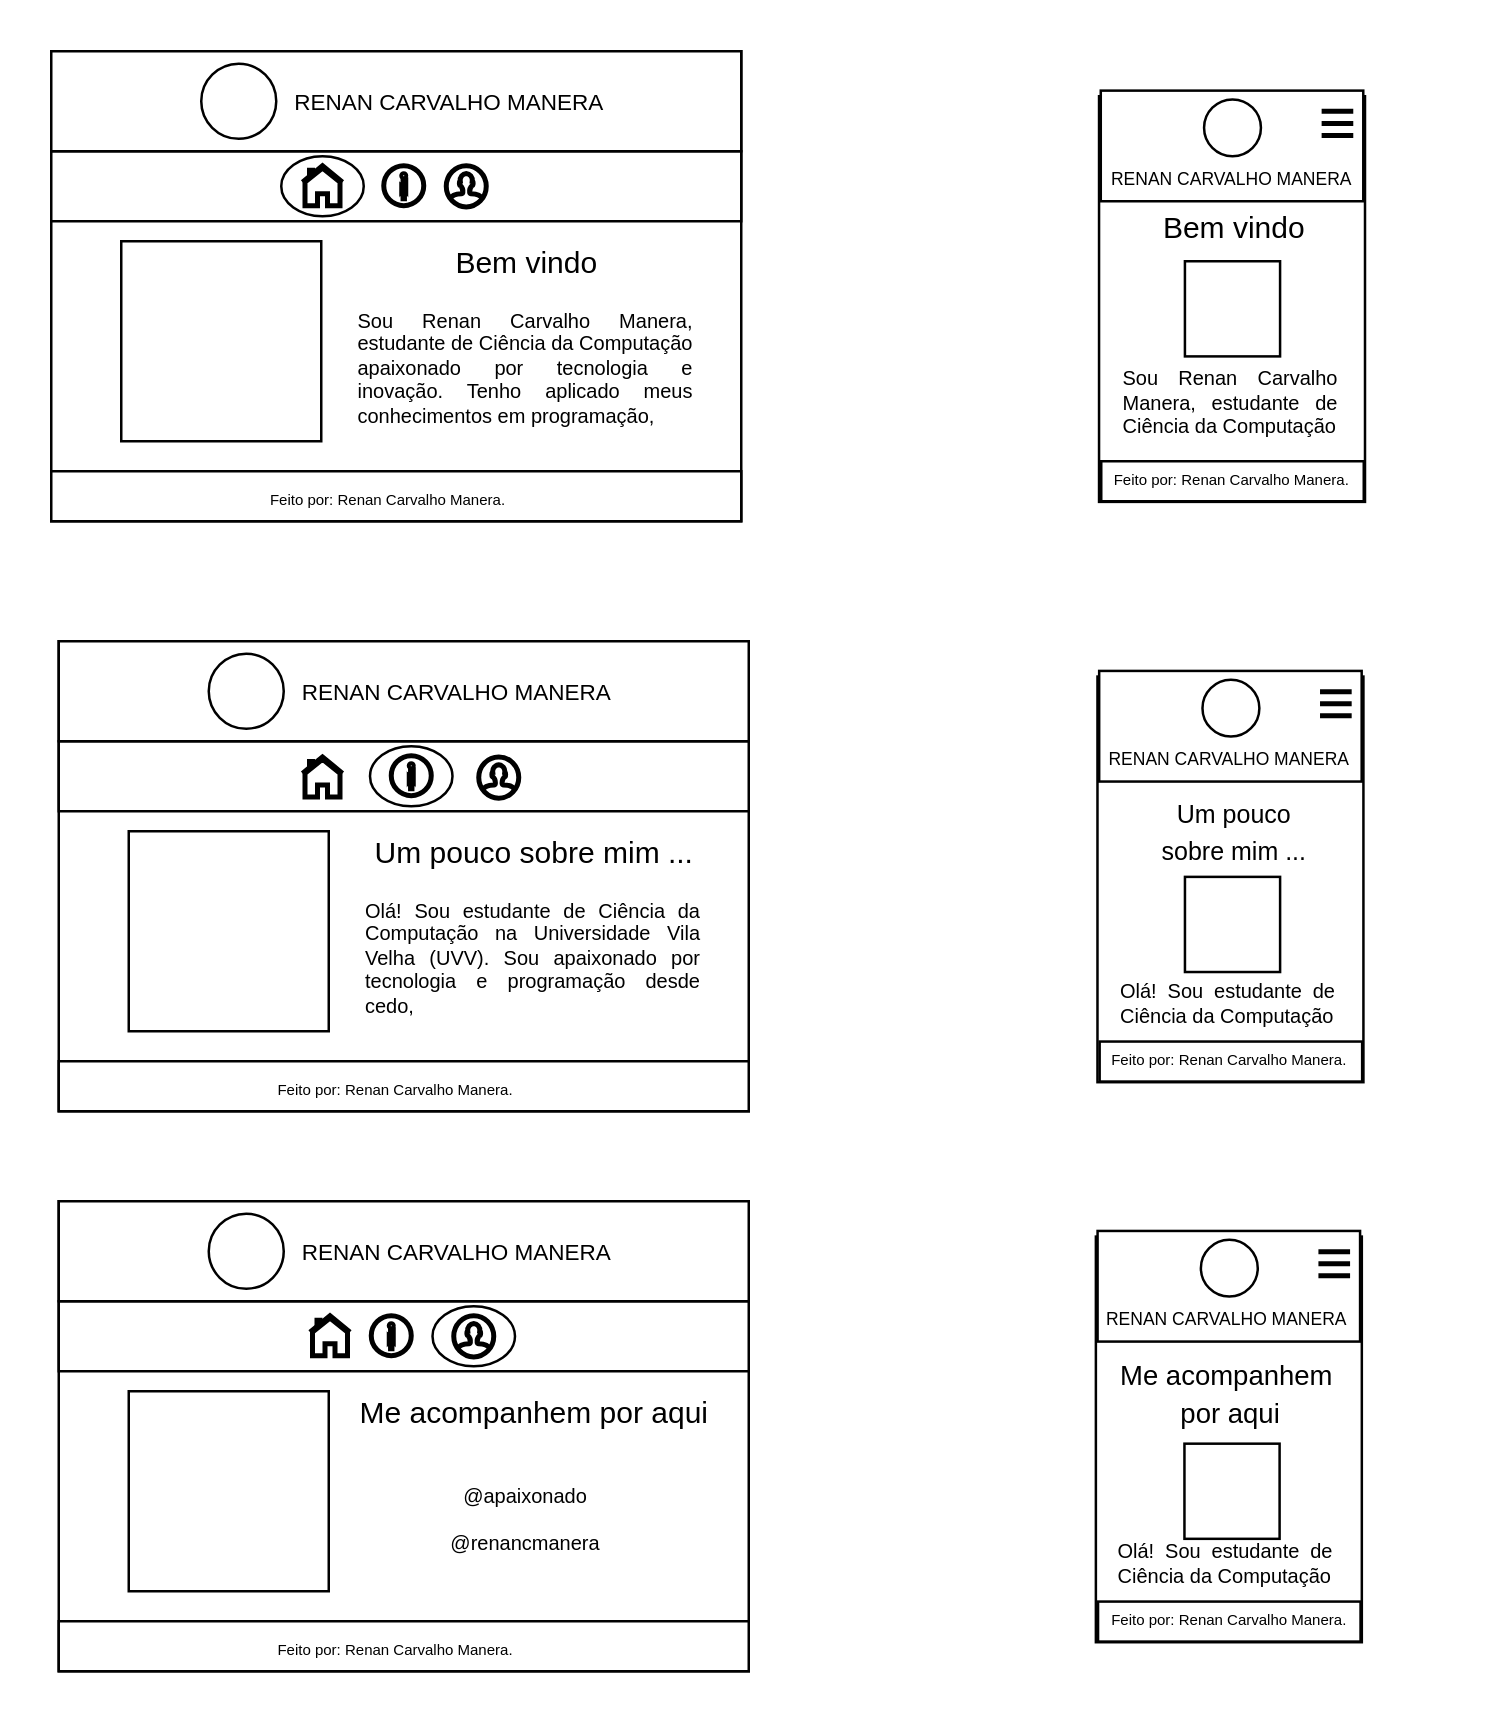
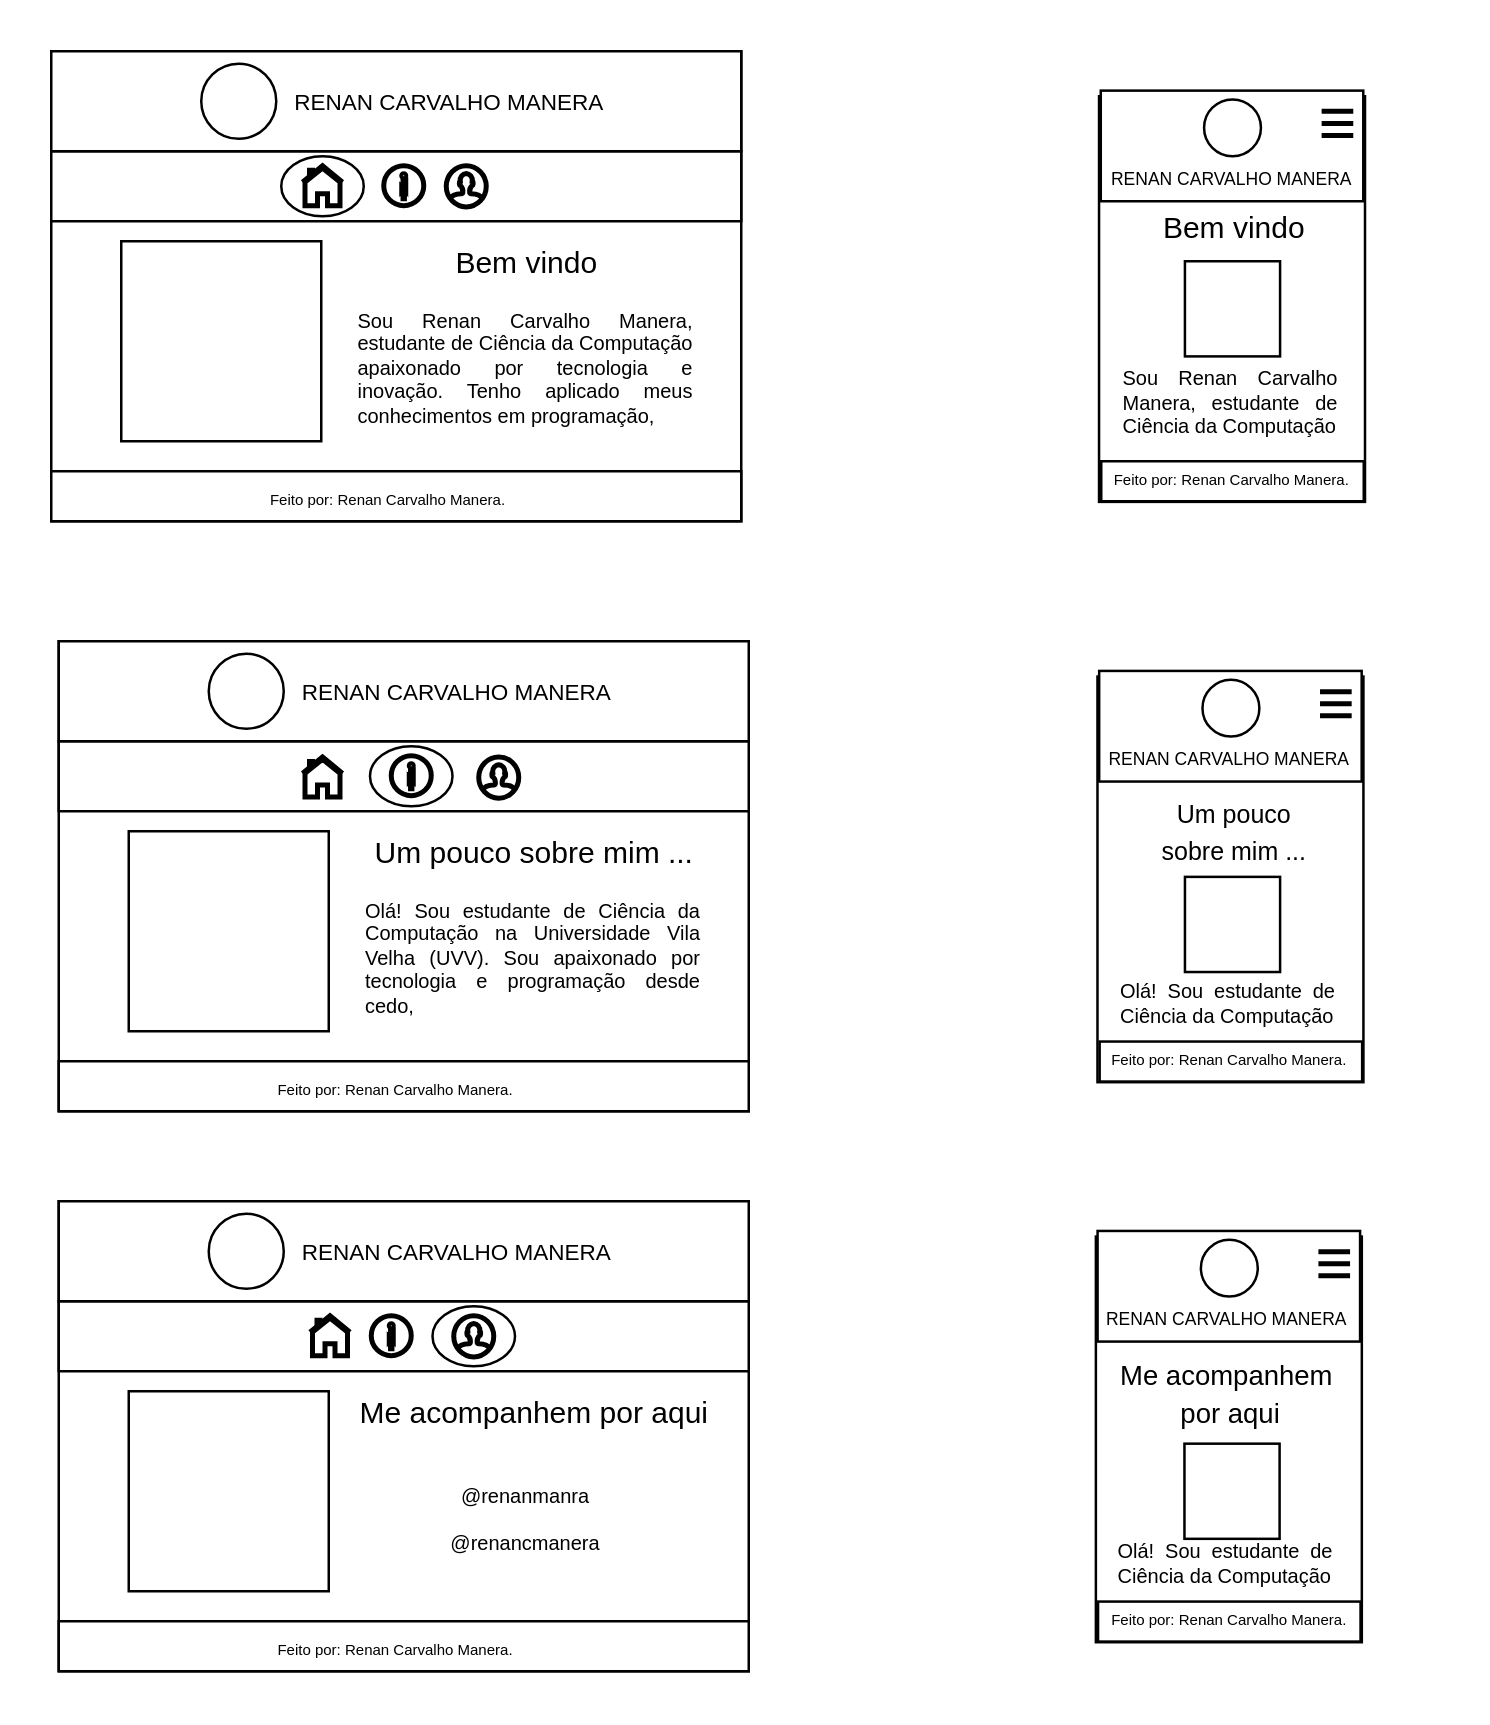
(526, 1521) -> (526, 1521)
